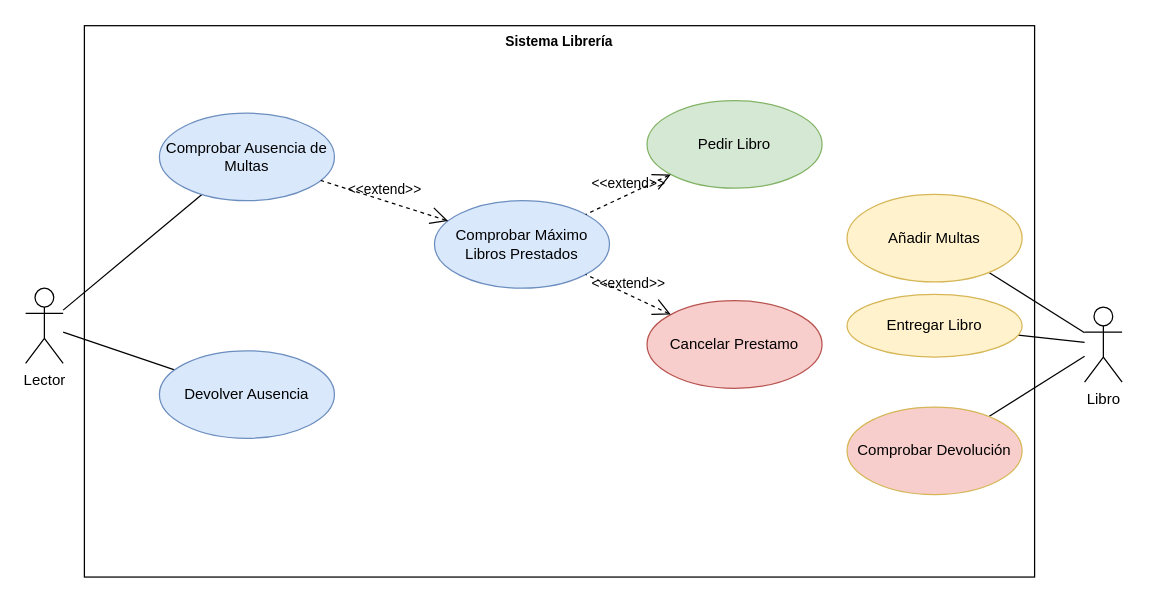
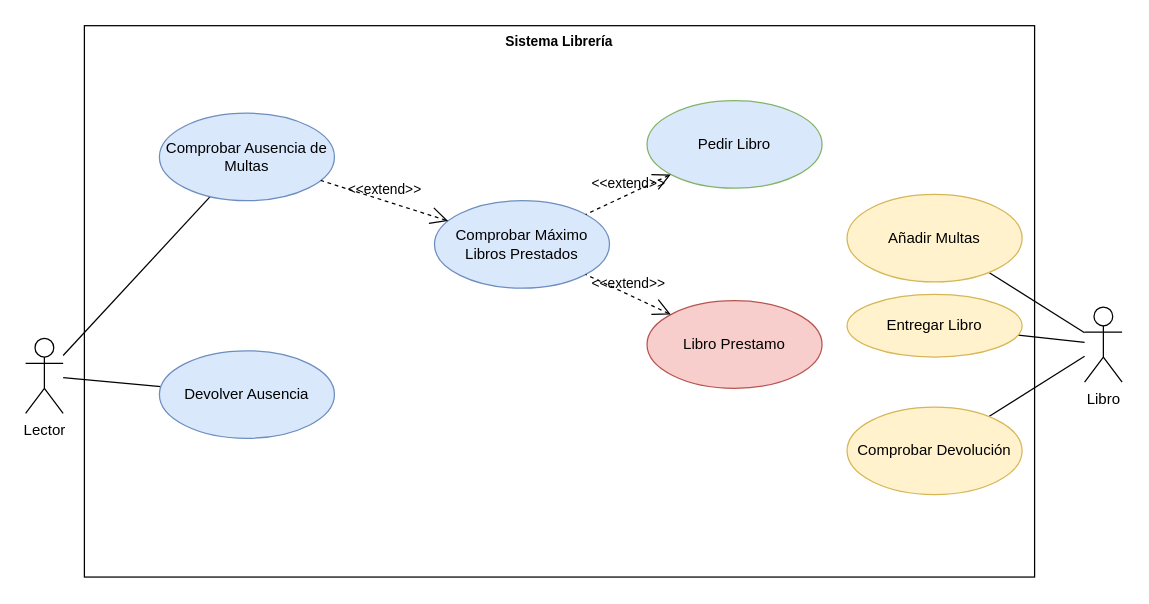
(734, 144) -> (734, 144)
(44, 326) -> (44, 376)
(734, 344) -> (734, 344)
(934, 451) -> (934, 451)
